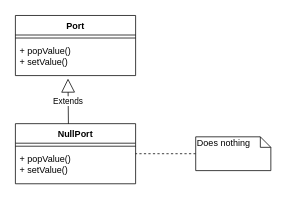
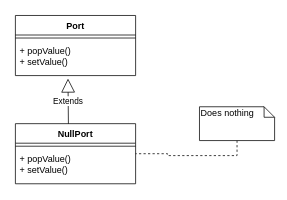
(233, 153) -> (237, 123)
